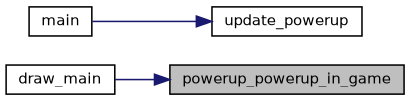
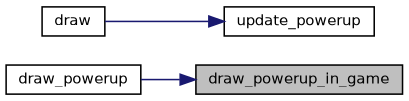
(60, 21) -> (73, 21)
(60, 80) -> (73, 80)
(287, 80) -> (299, 80)
